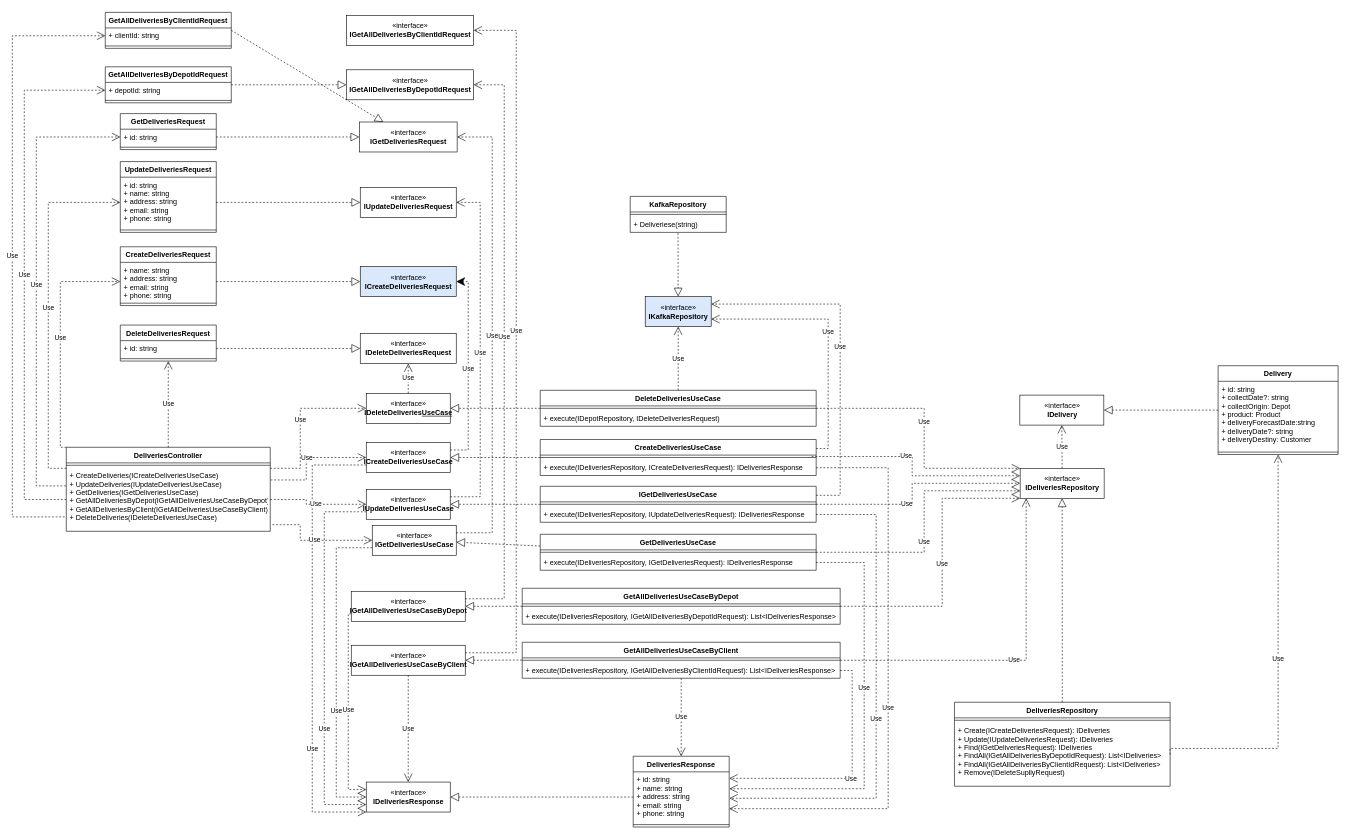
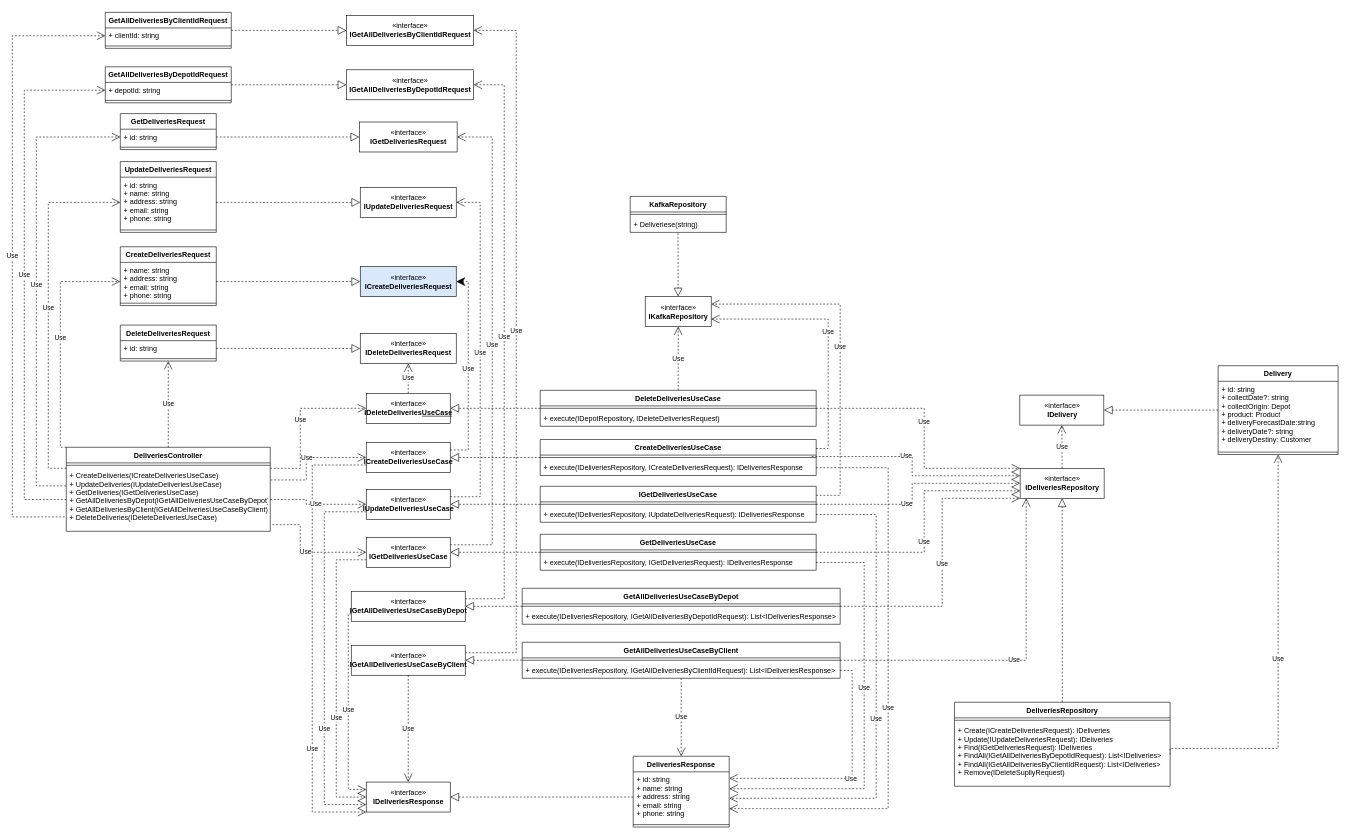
(304, 74) -> (286, 30)
(678, 312) -> (678, 312)
(414, 540) -> (408, 552)
